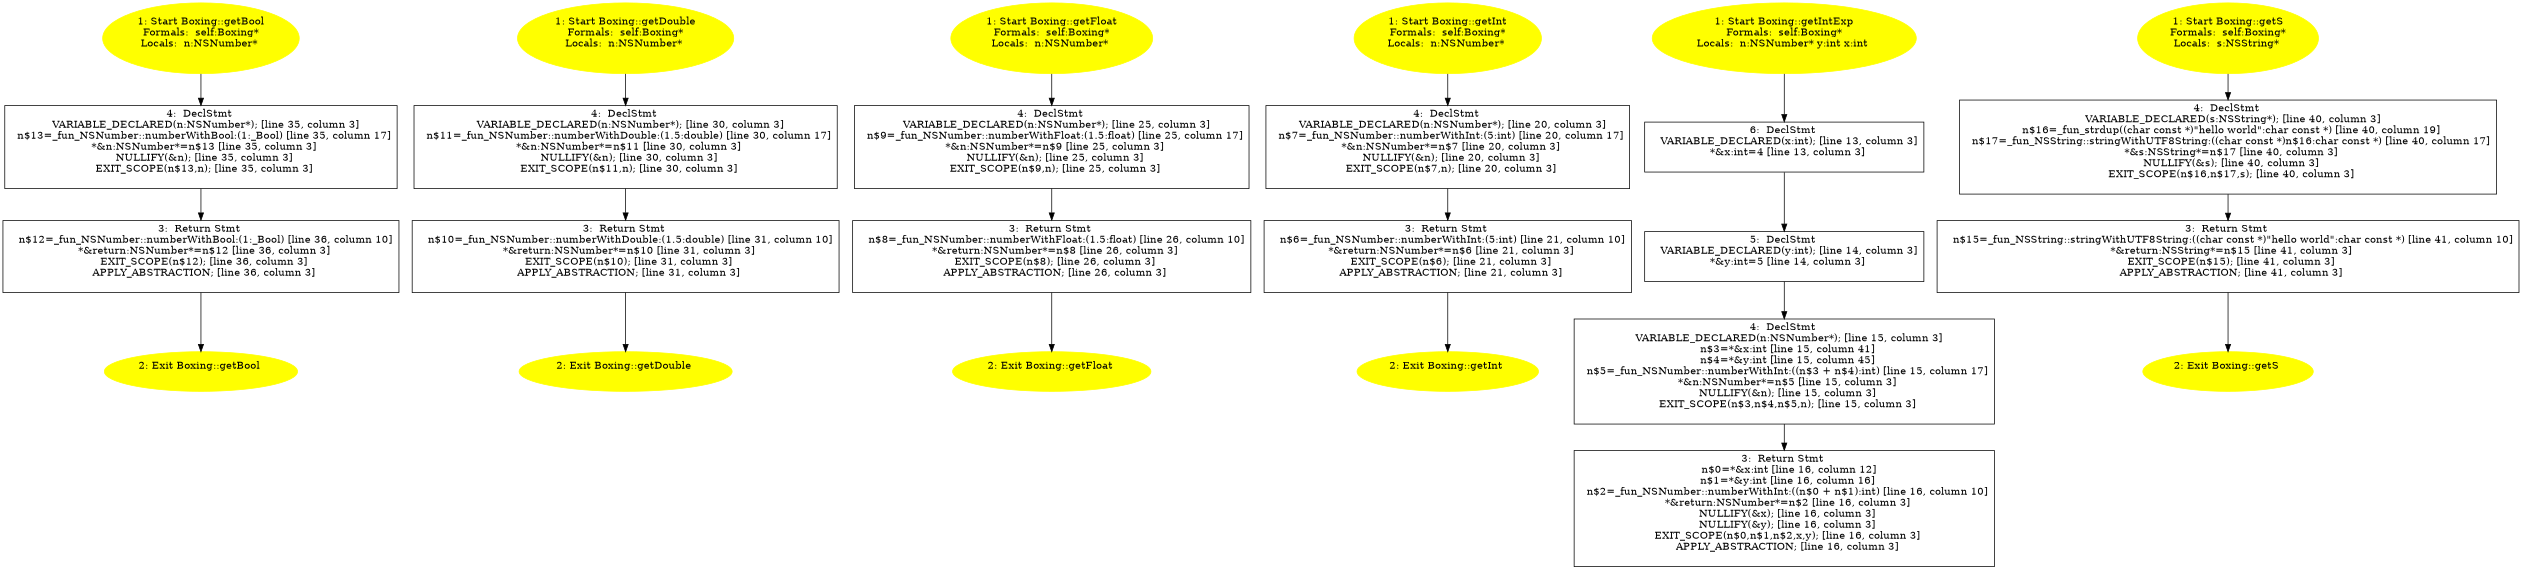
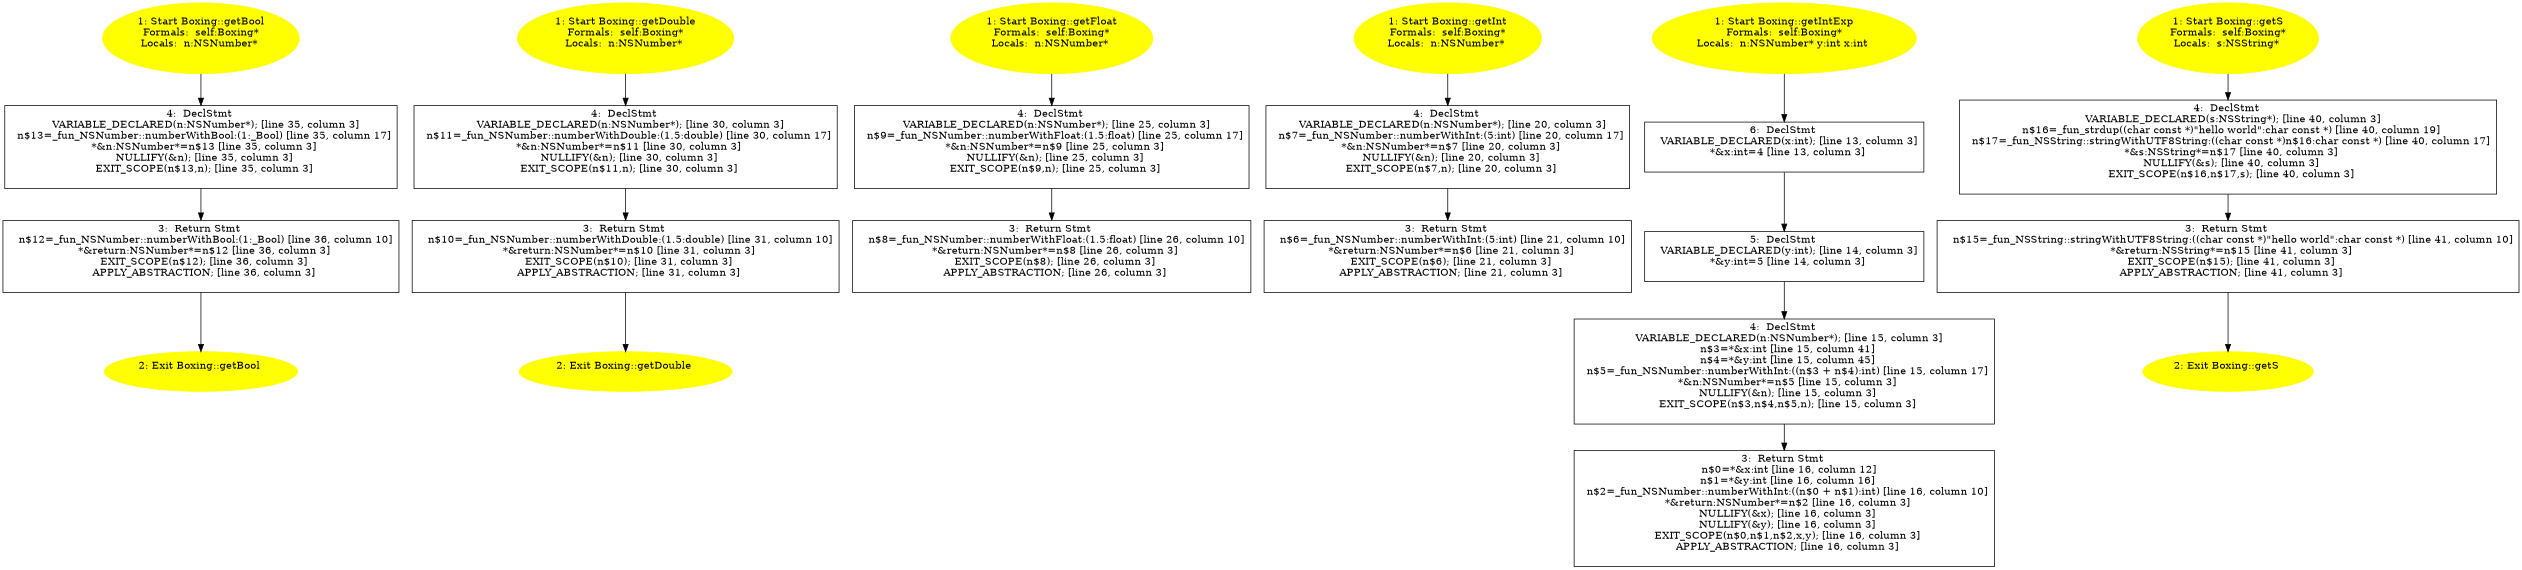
(1052, 372) -> none
(1448, 372) -> none
